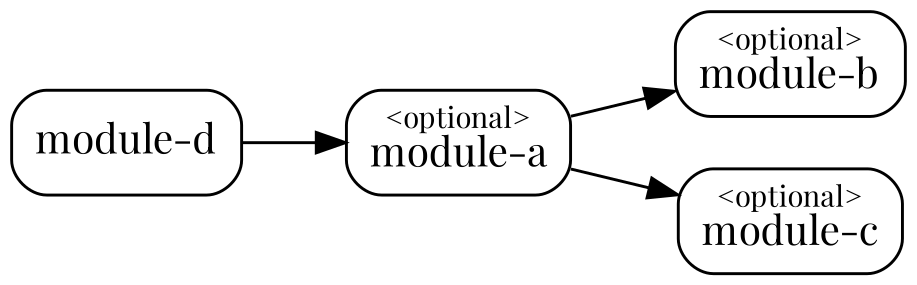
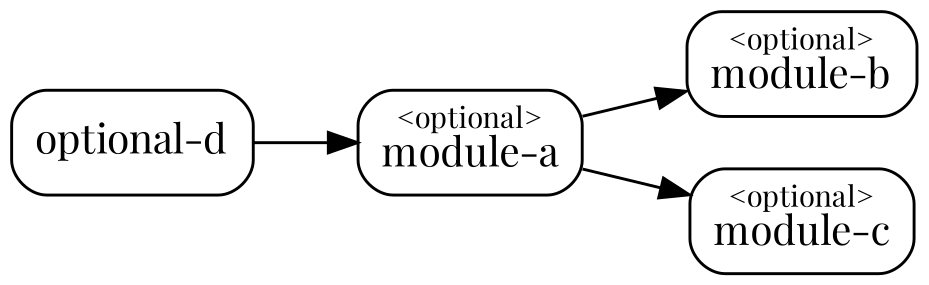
(127, 143) -> (132, 143)
